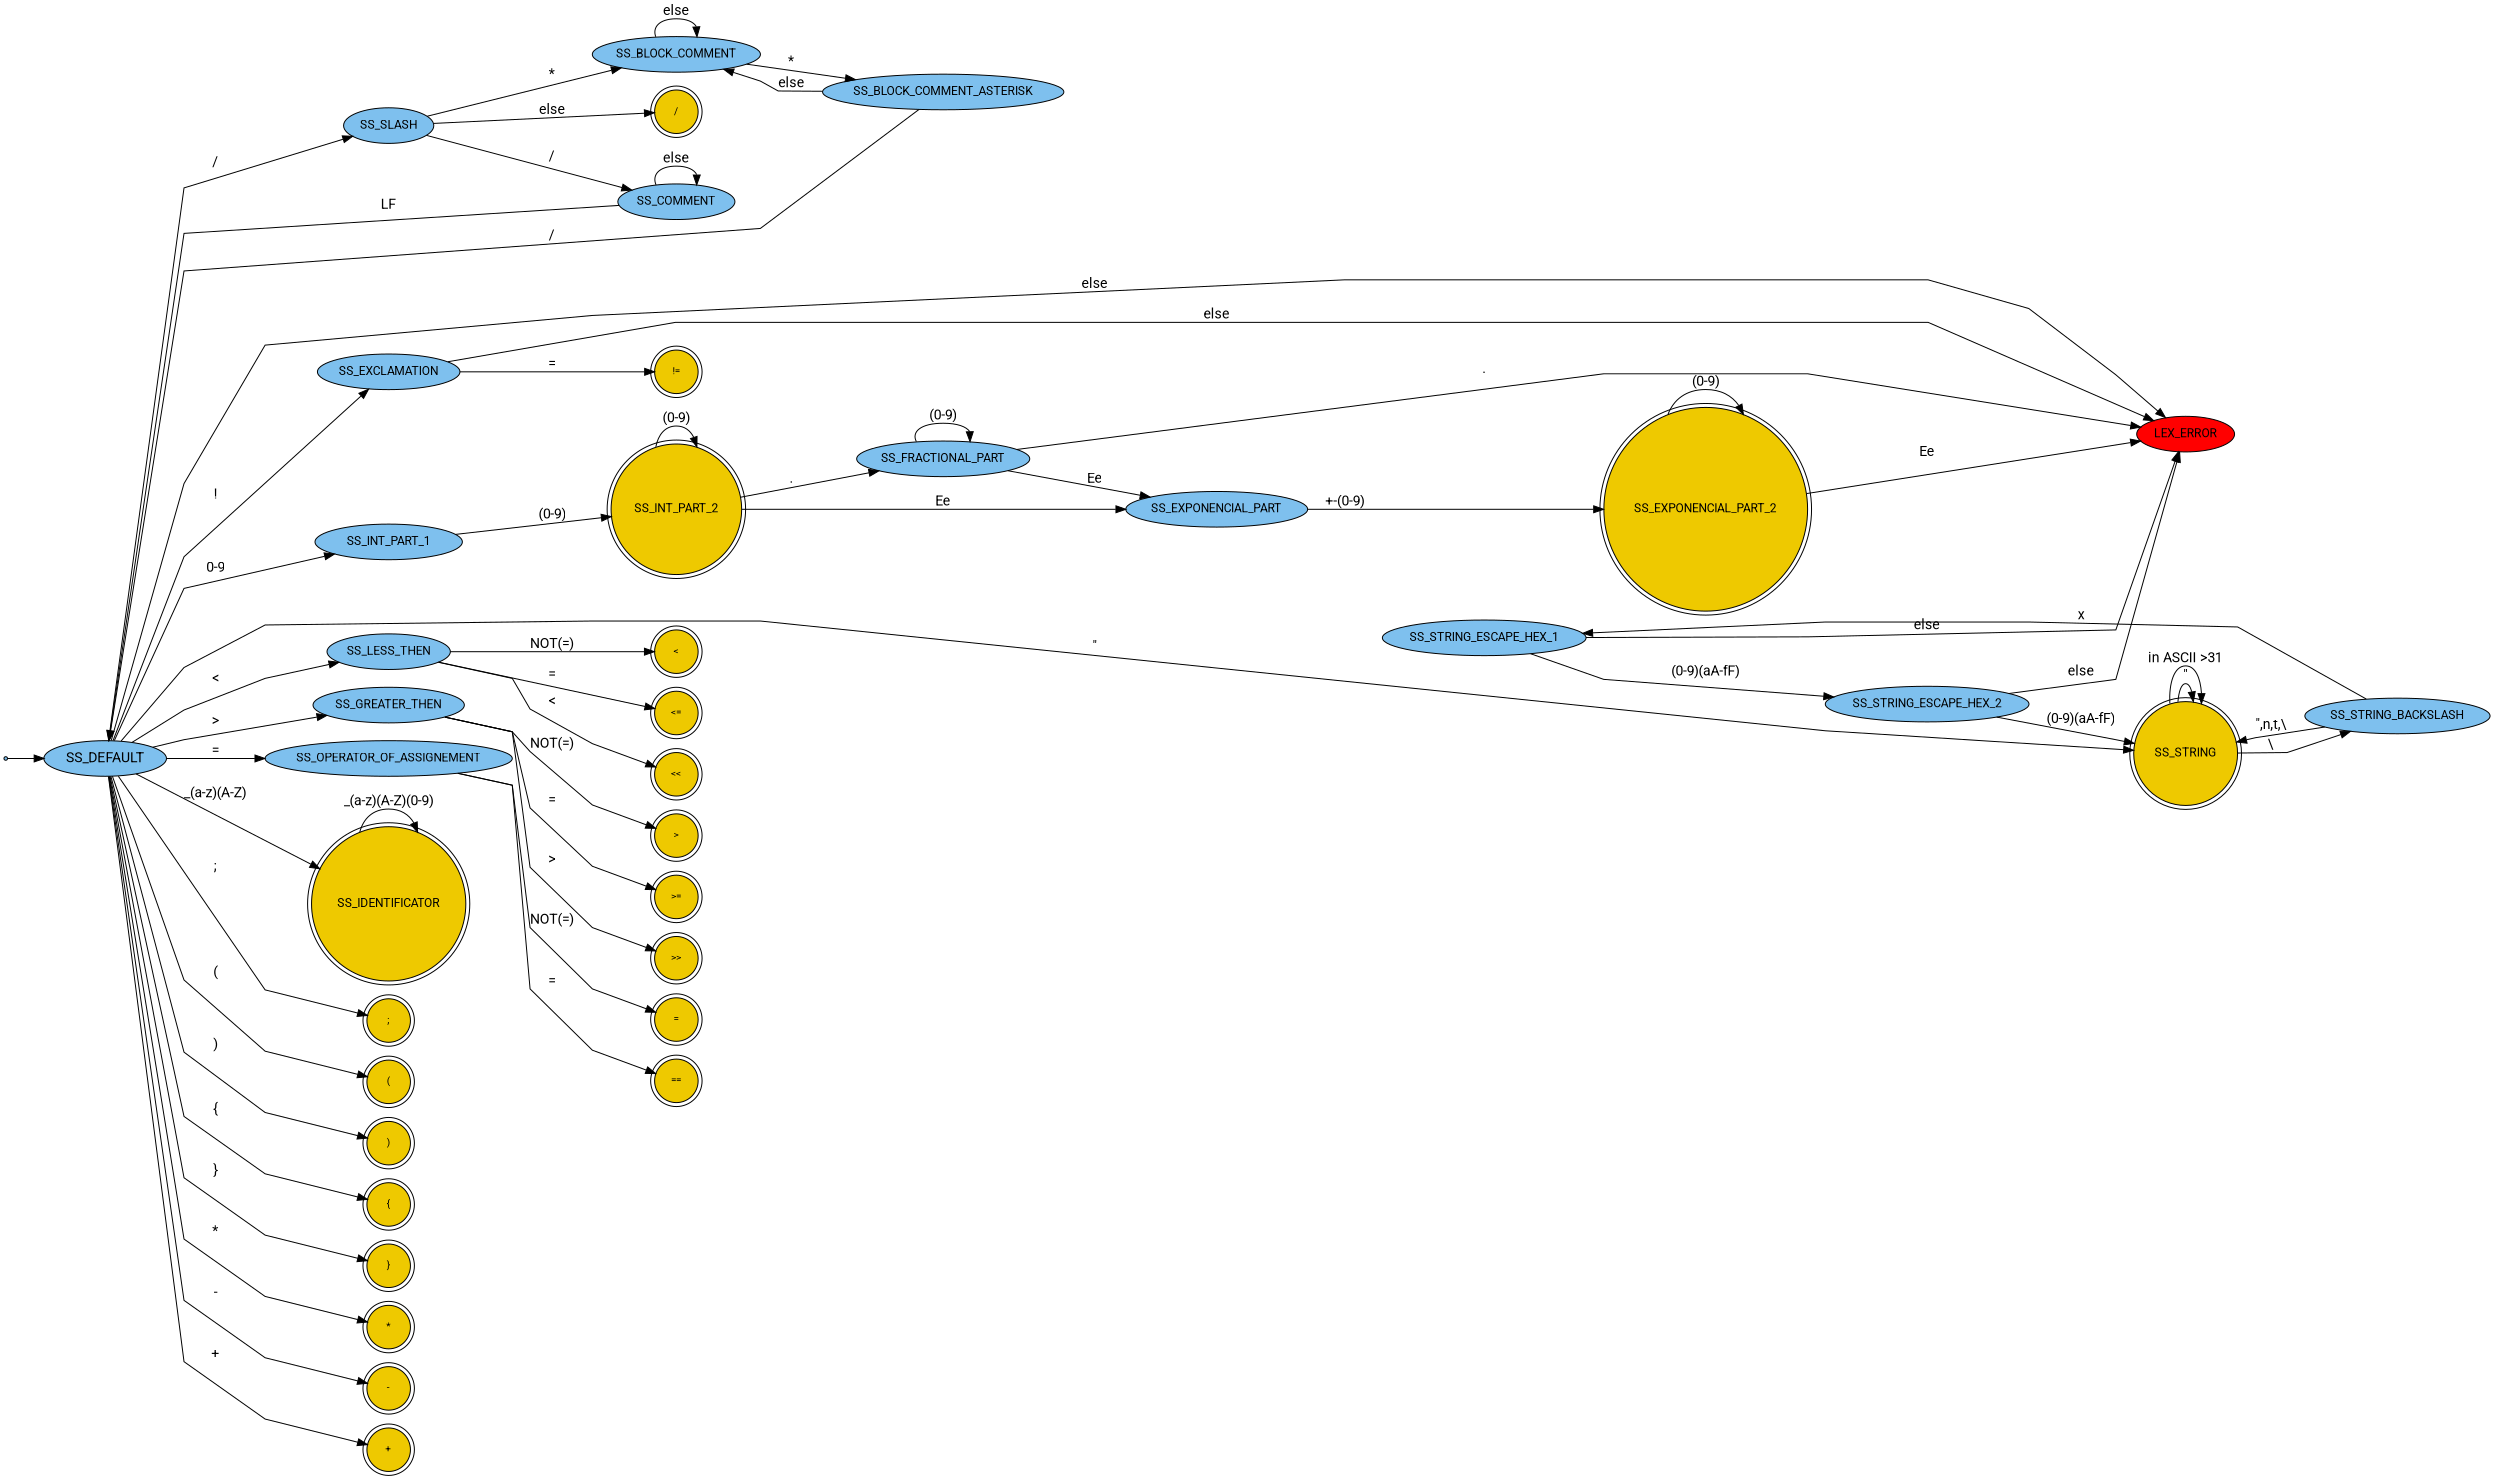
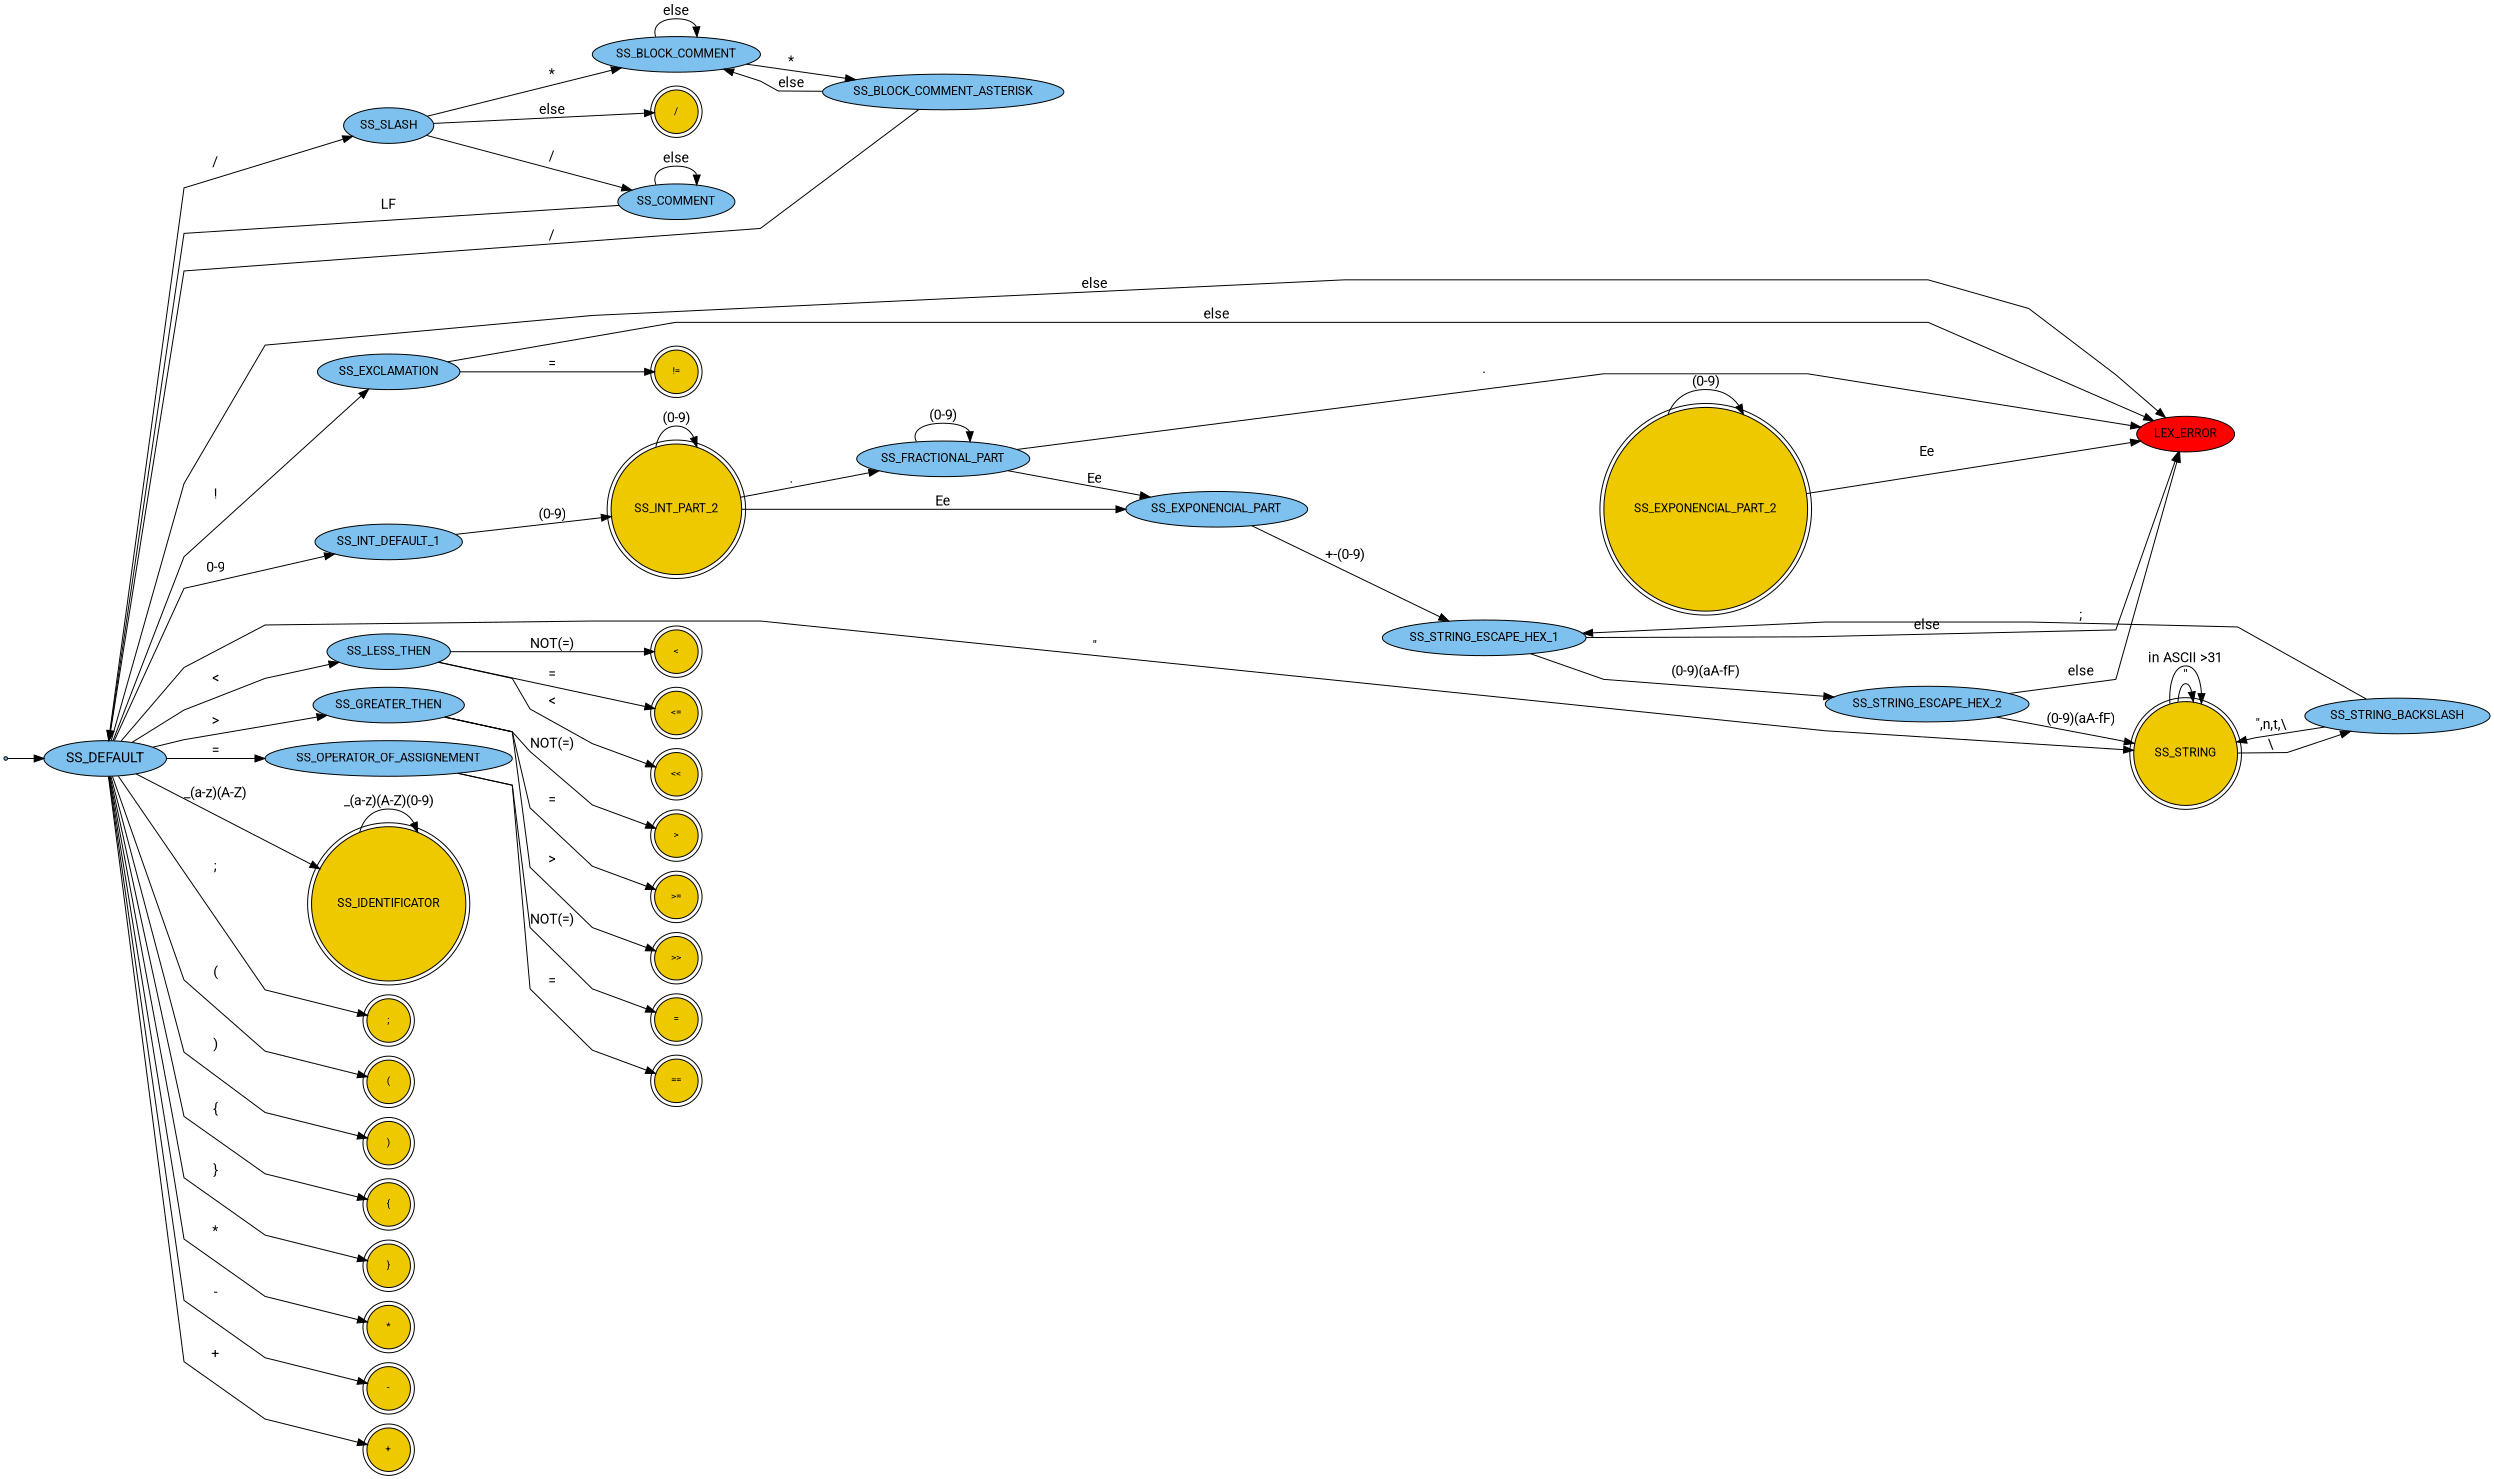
(1451, 509) -> (1346, 571)
(389, 542) -> (389, 542)
(2081, 616) -> (2081, 616)
